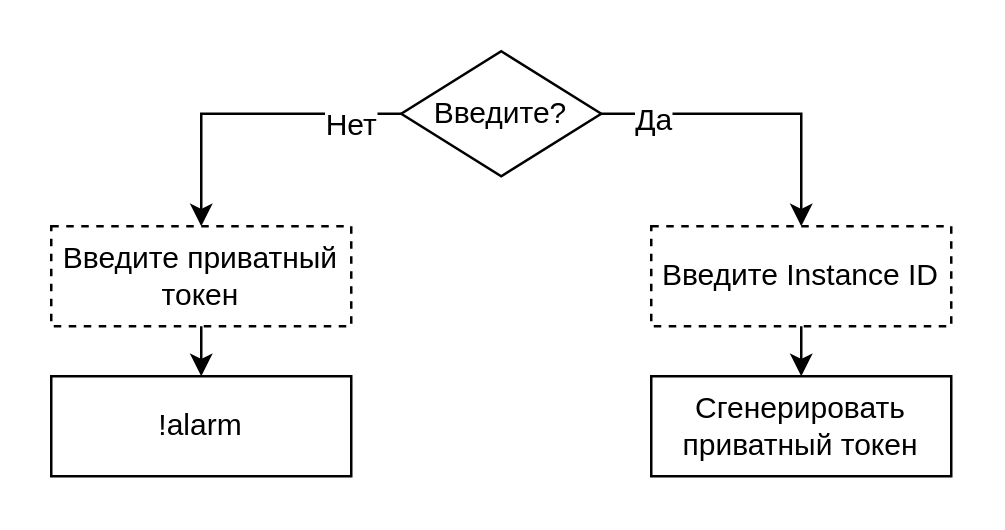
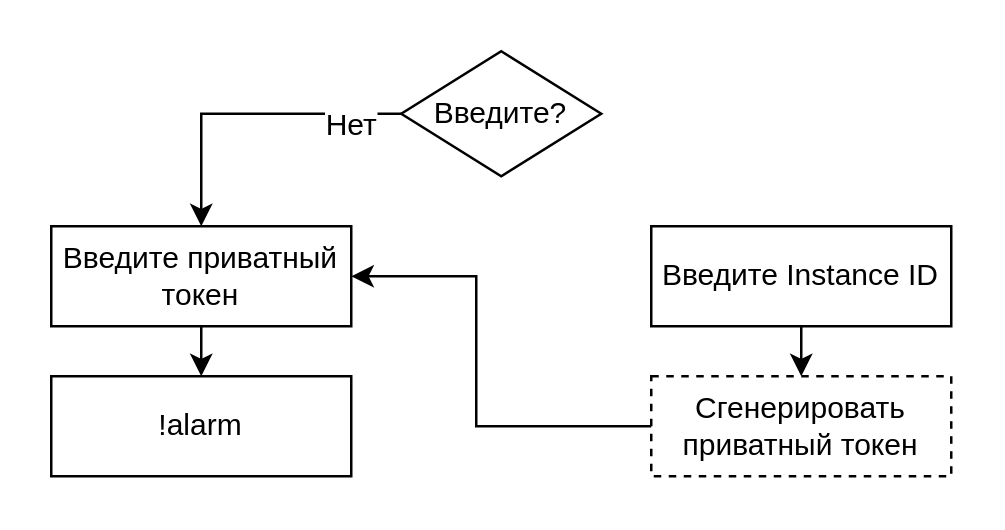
(749, 114) -> none
(201, 276) -> (201, 276)
(801, 276) -> (801, 276)
none -> (476, 384)
(801, 426) -> (801, 426)
